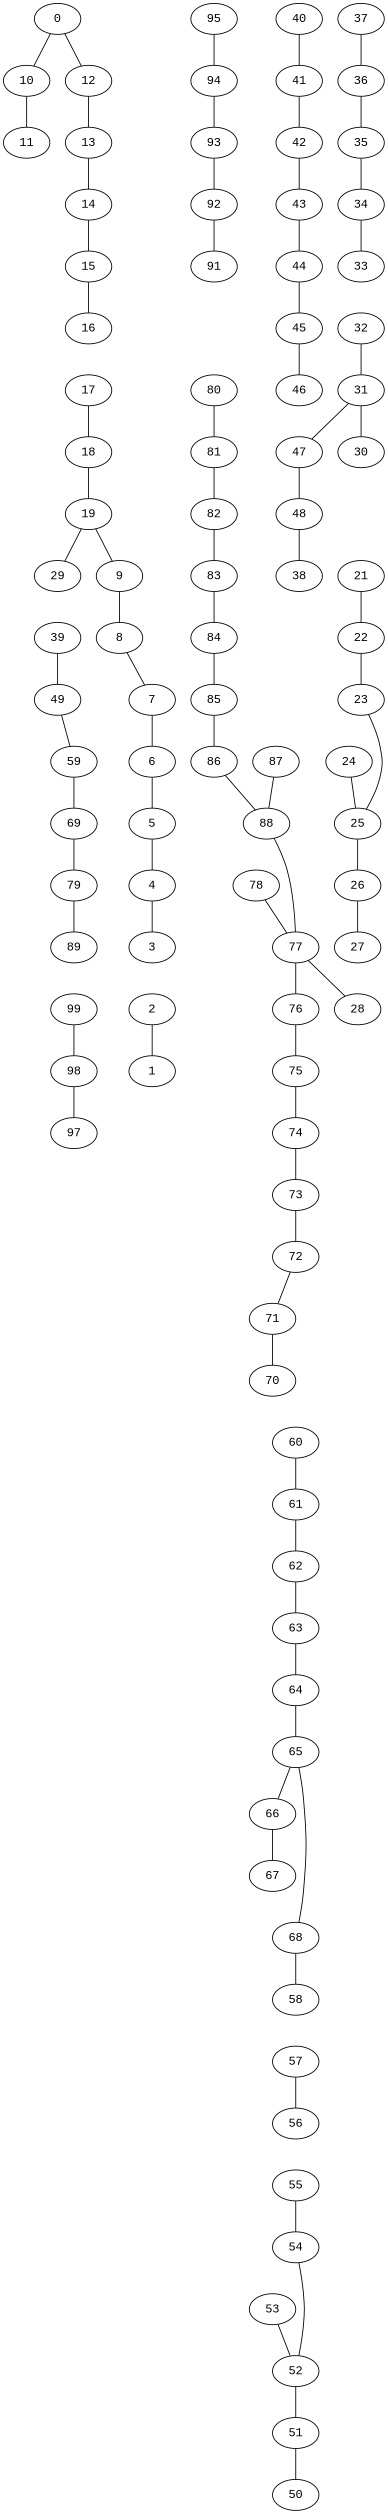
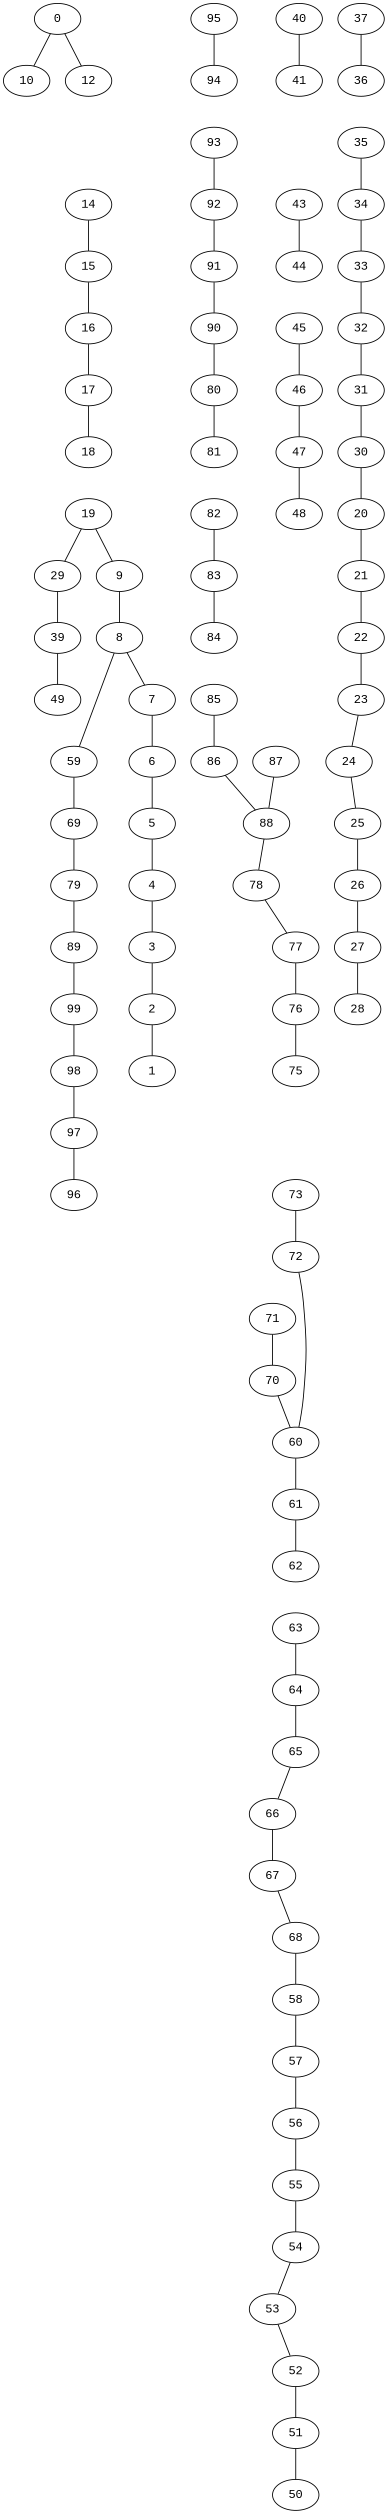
(214, 112) -> none
(361, 112) -> none
(27, 143) -> none
(89, 143) -> none
(299, 143) -> none
(299, 298) -> none
none -> (361, 298)
none -> (214, 328)
none -> (89, 359)
(330, 421) -> (299, 421)
(89, 483) -> none
(214, 483) -> none
none -> (361, 514)
(299, 576) -> none
none -> (58, 607)
(214, 669) -> none
(66, 731) -> (97, 700)
(382, 762) -> (355, 731)
(290, 884) -> (261, 854)
none -> (74, 978)
none -> (152, 978)
(327, 978) -> (358, 978)
(296, 1133) -> none
none -> (74, 1195)
(284, 1288) -> (306, 1350)
none -> (284, 1411)
(296, 1597) -> none
(306, 1845) -> (284, 1907)
none -> (296, 2031)
none -> (296, 2155)
(304, 2309) -> (284, 2278)
